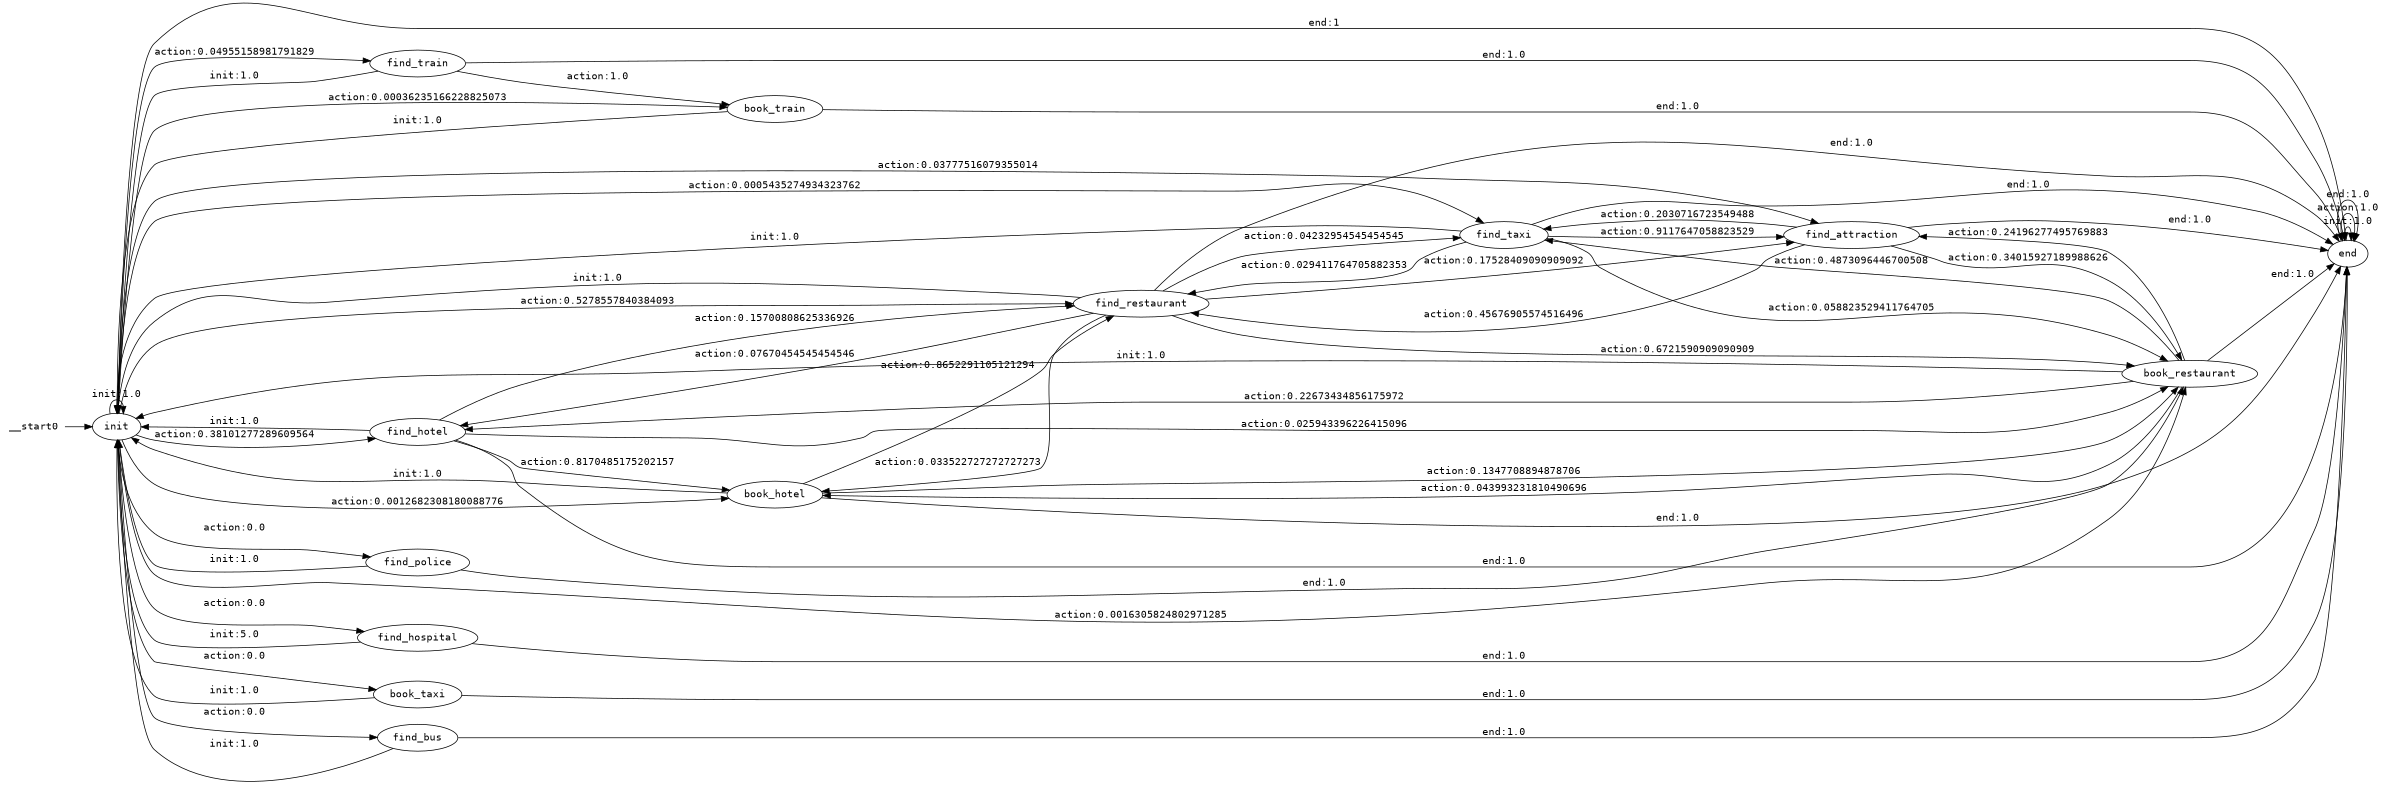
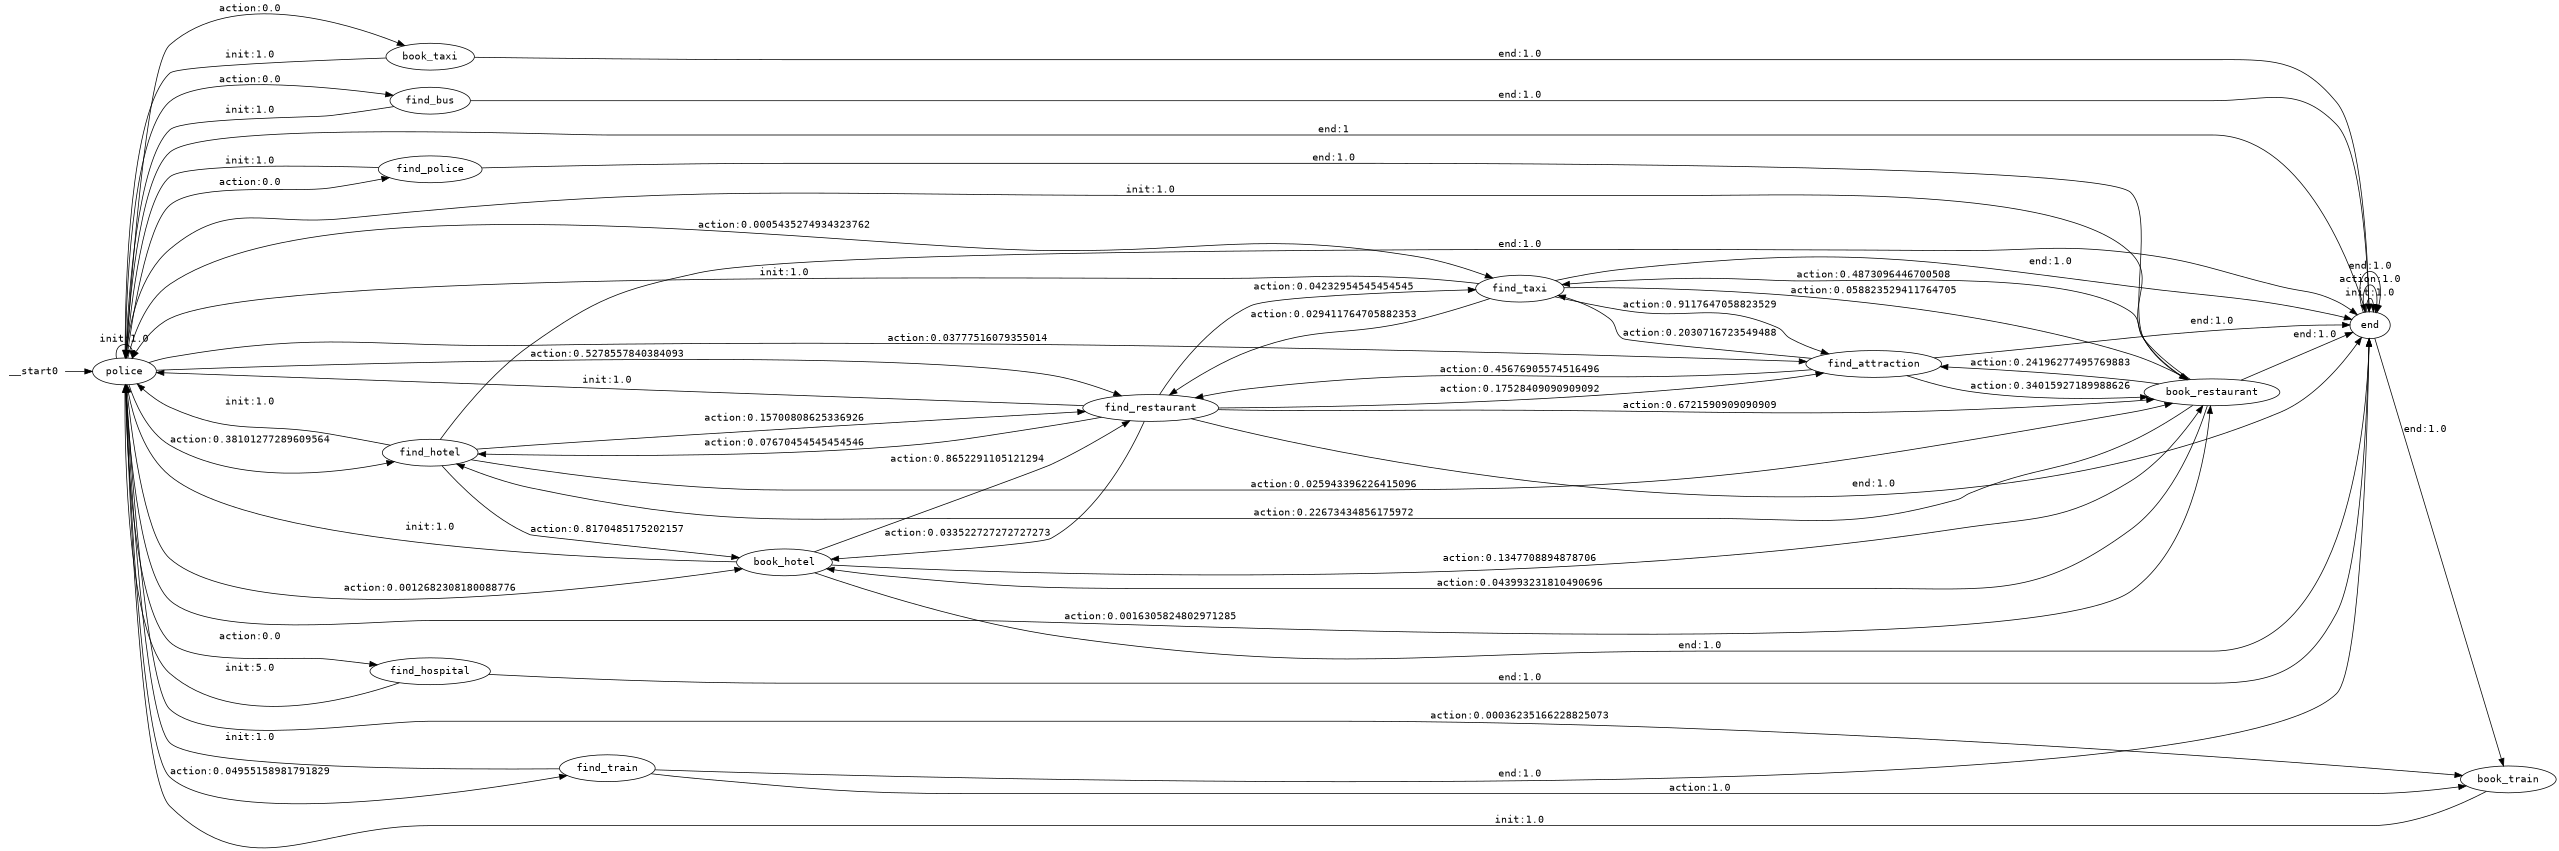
(1608, 112) -> (2438, 548)
(117, 427) -> (124, 371)
